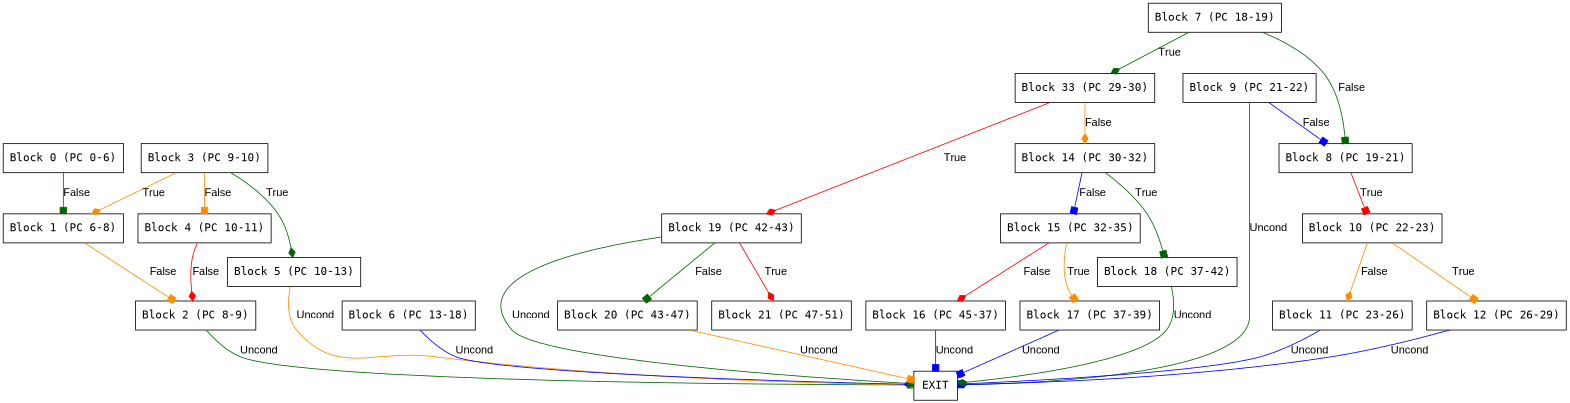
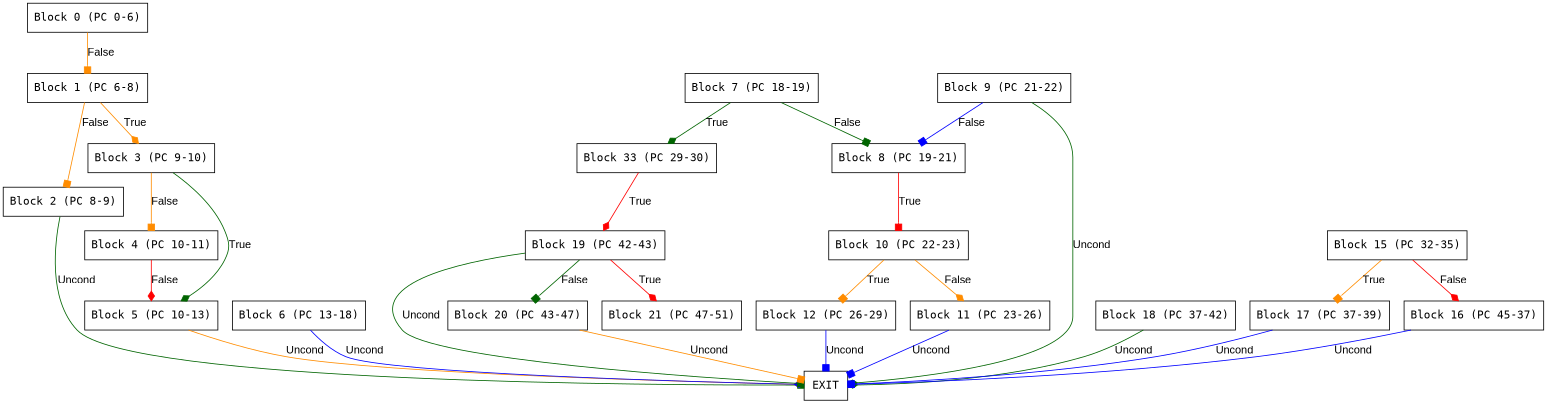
(1085, 158) -> none
(63, 189) -> (88, 49)
(138, 191) -> (116, 119)
(191, 267) -> (151, 276)
(442, 358) -> (352, 364)
